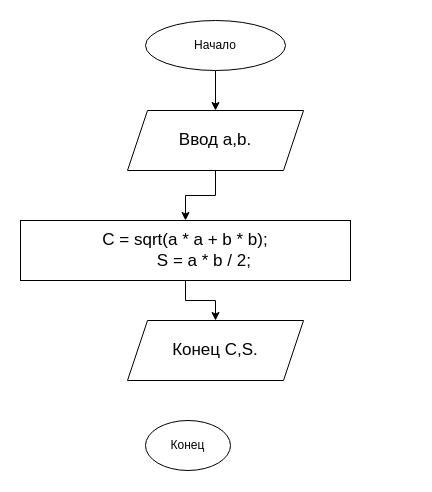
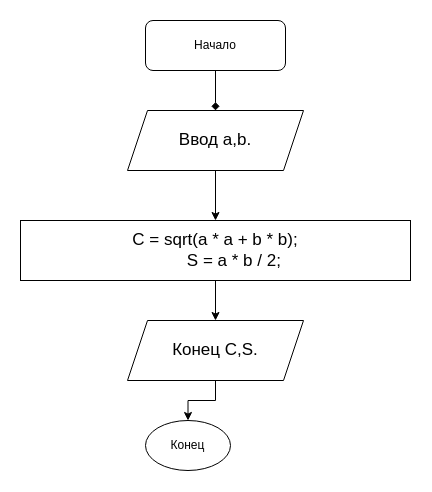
(216, 46) -> (216, 46)
(216, 102) -> (216, 101)
(186, 251) -> (216, 251)
none -> (205, 401)
